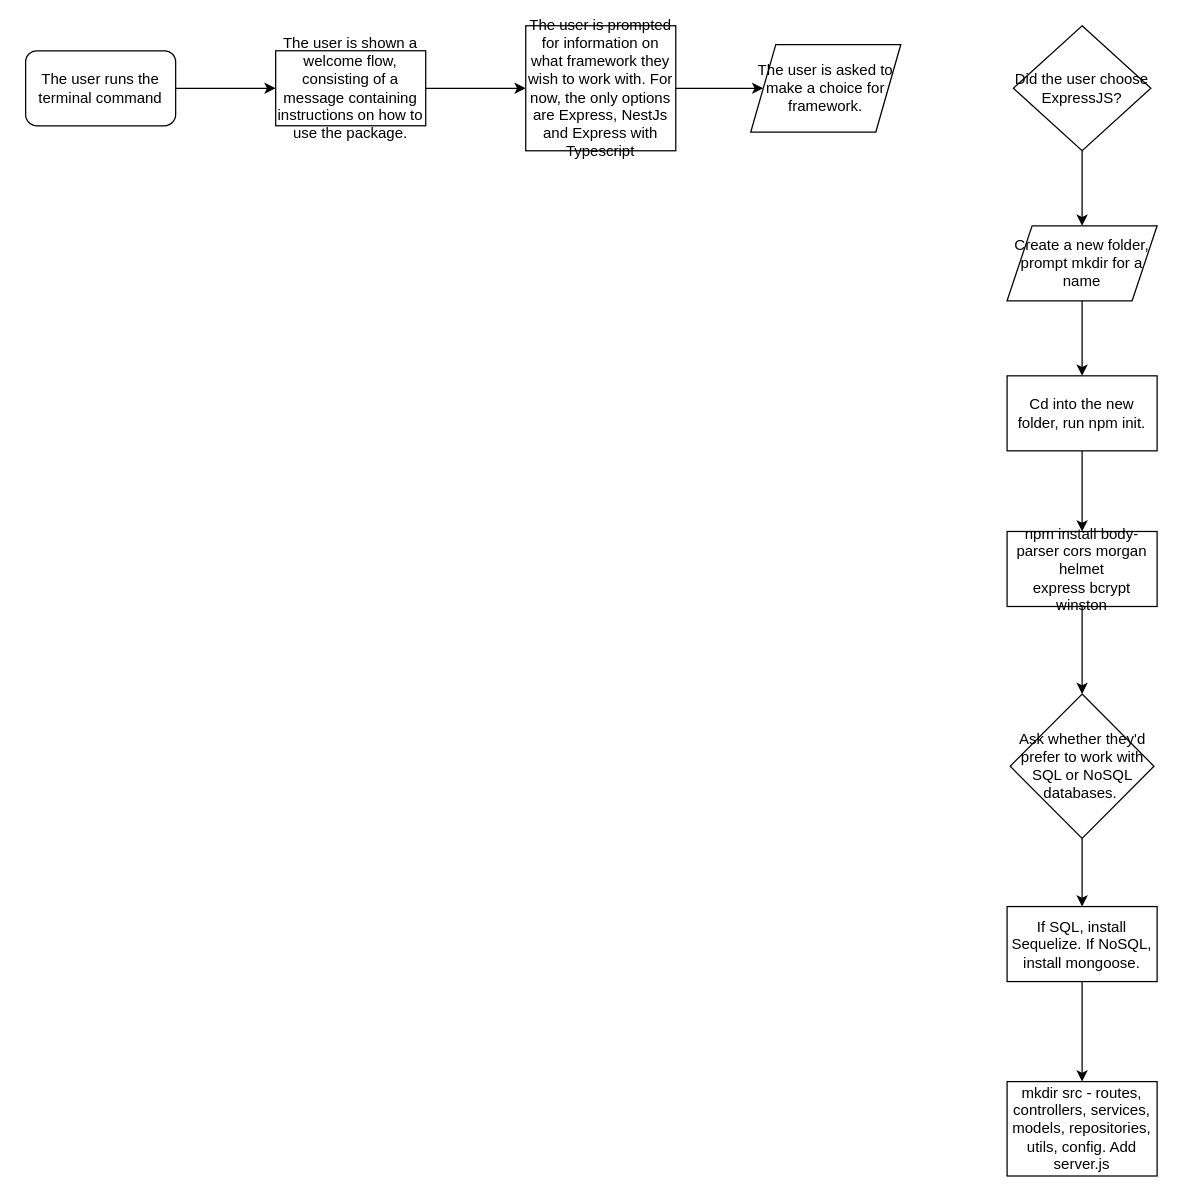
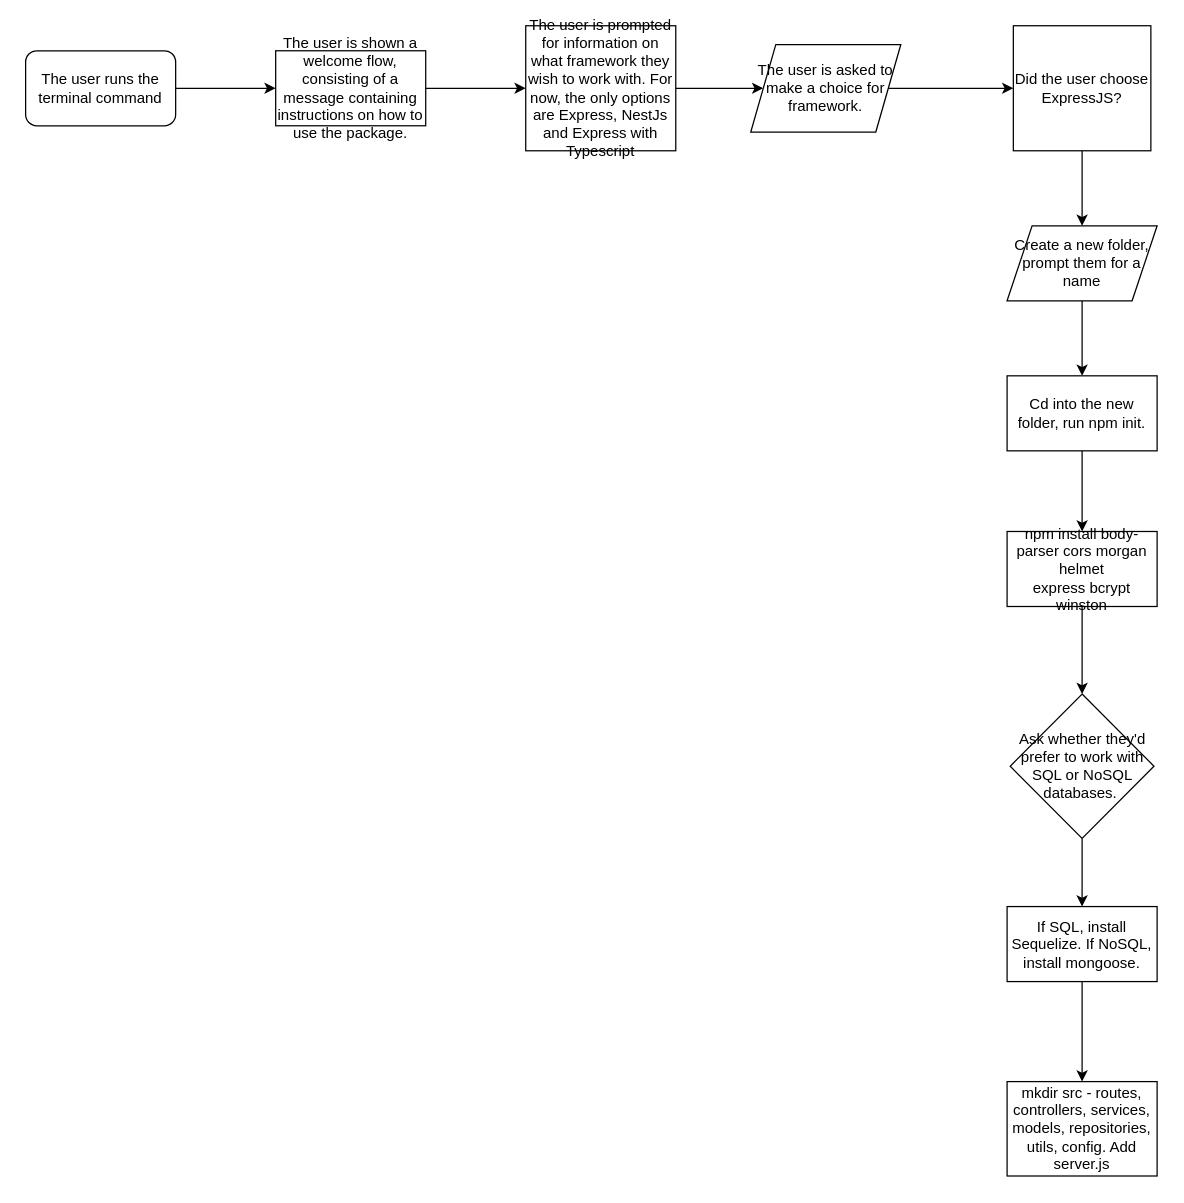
none -> (946, 88)
(1082, 88) -> (1082, 88)
(1082, 263) -> (1082, 263)
